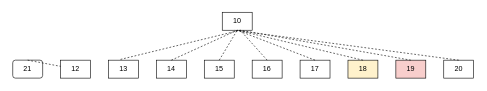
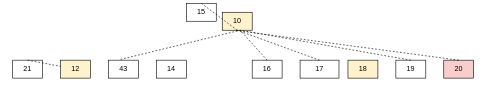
(237, 21) -> (237, 21)
(201, 47) -> none
(308, 47) -> none
(27, 69) -> (27, 69)
(75, 69) -> (75, 69)
(123, 69) -> (123, 69)
(219, 69) -> (201, 12)
(315, 69) -> (320, 69)
(411, 69) -> (411, 69)
(459, 69) -> (459, 69)
